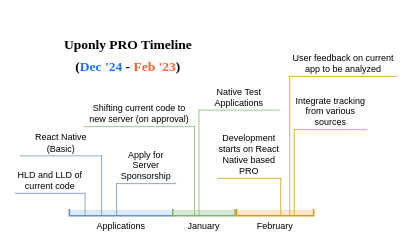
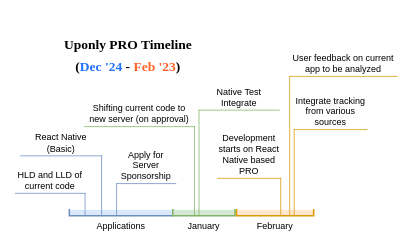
(239, 97) -> (239, 97)
